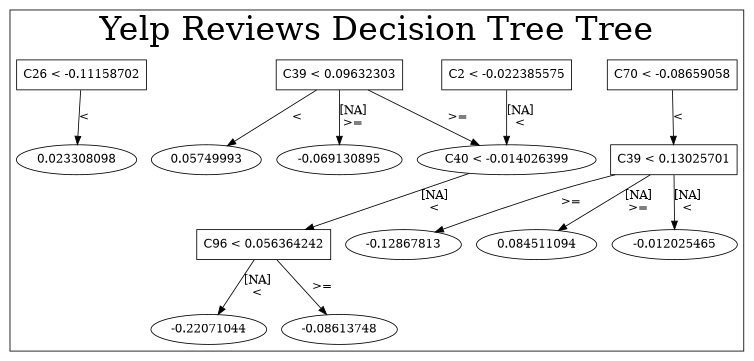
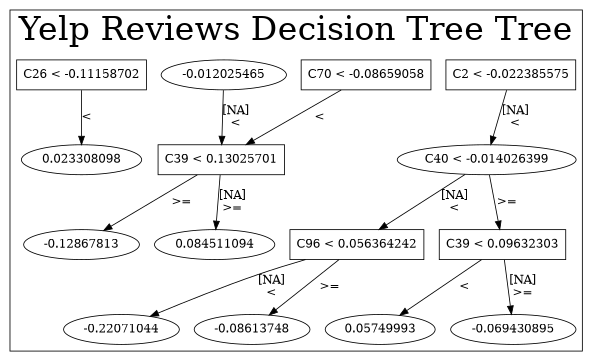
(420, 116) -> (494, 198)
(339, 160) -> (513, 329)
(674, 198) -> (223, 113)
